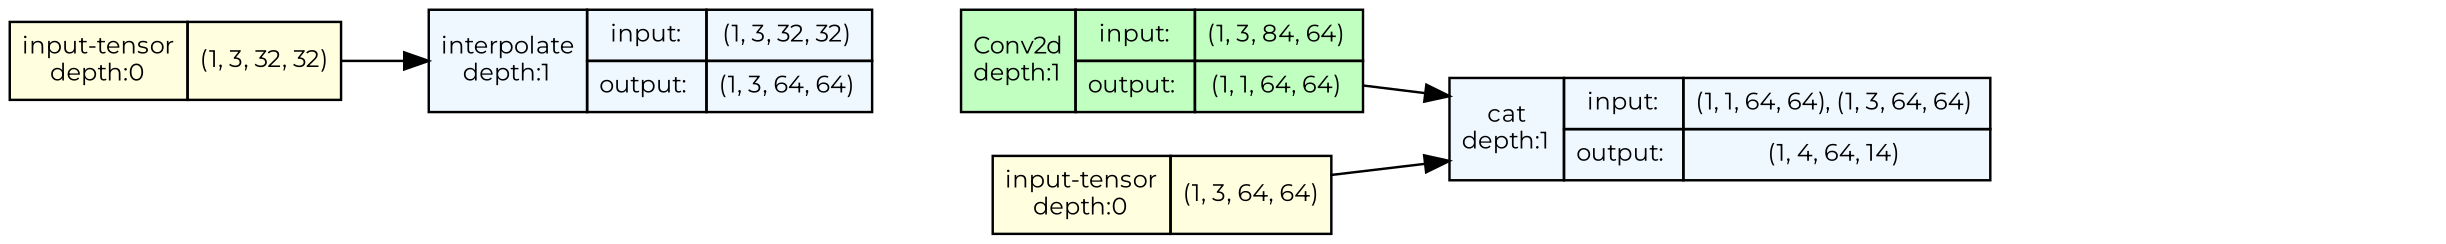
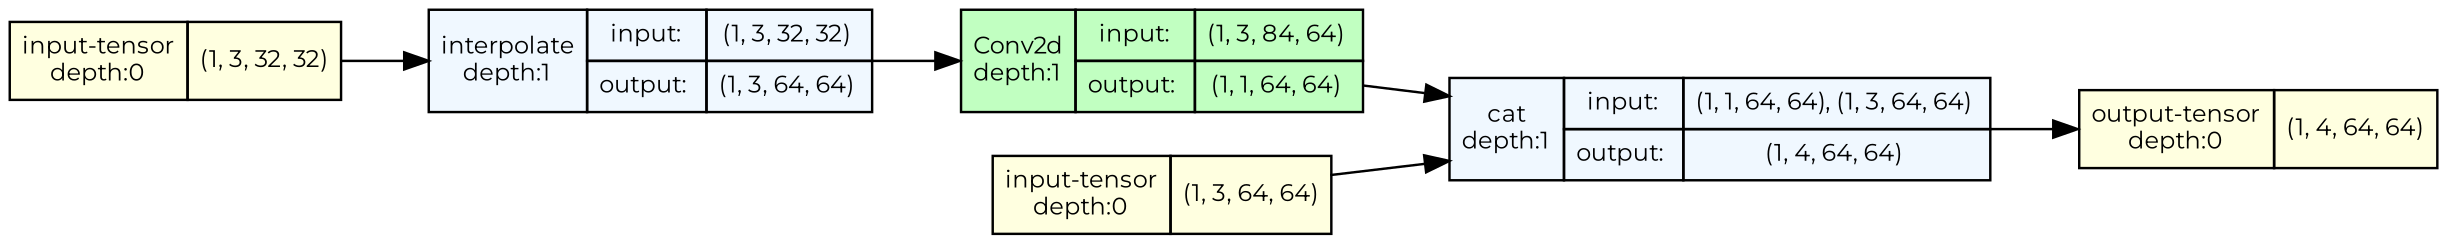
none -> (904, 61)
none -> (2257, 129)
(1837, 153) -> (1837, 153)
